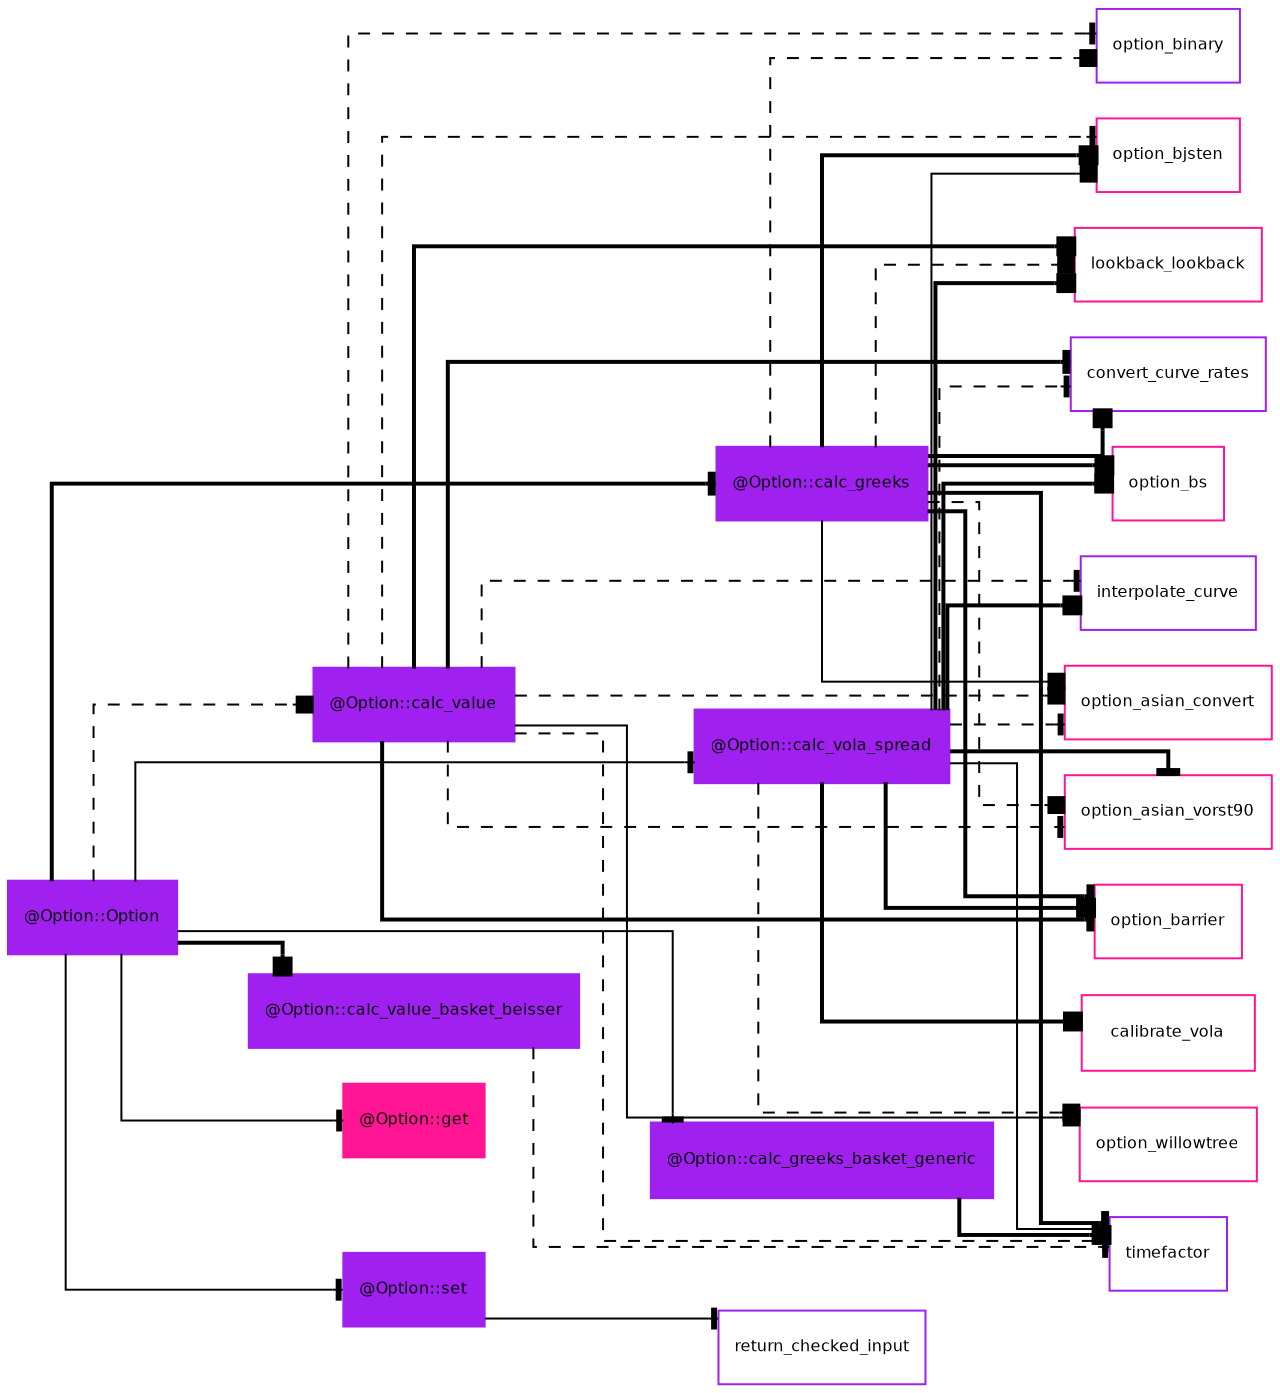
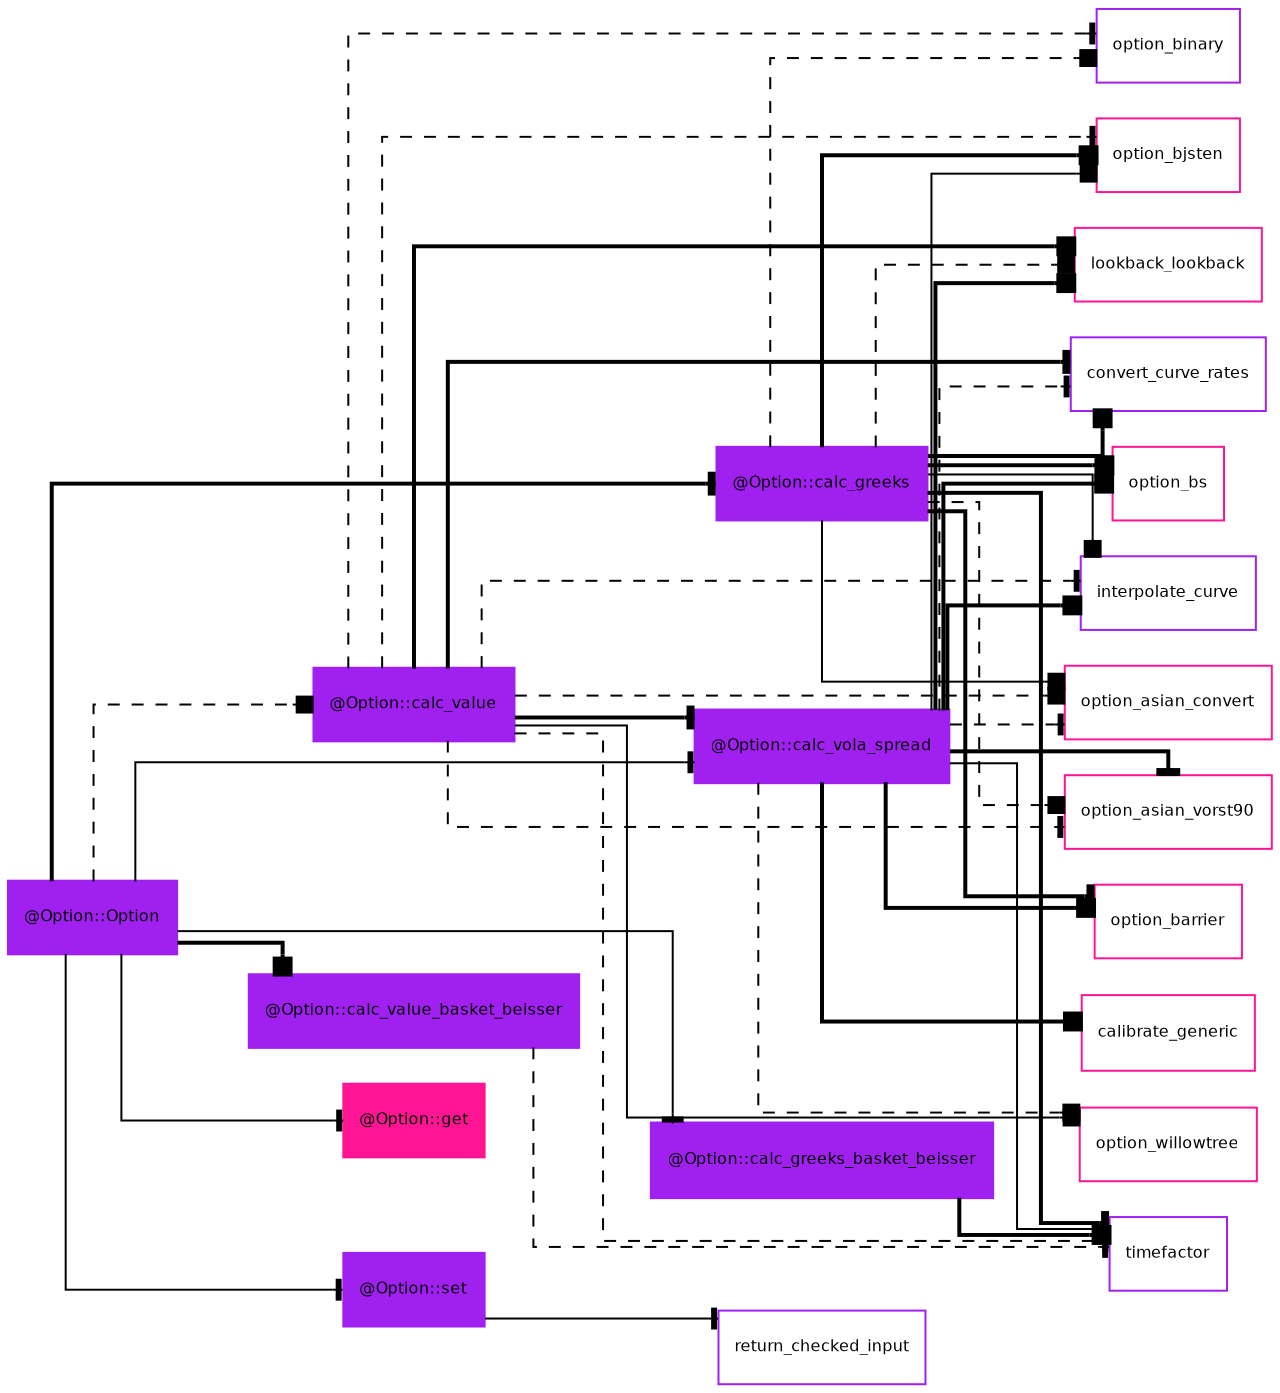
none -> (1042, 474)
(688, 920) -> (638, 717)
(1168, 1033) -> (1168, 1033)
(822, 1160) -> (822, 1160)
